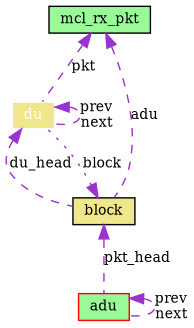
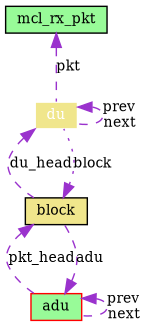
(132, 122) -> (76, 252)
